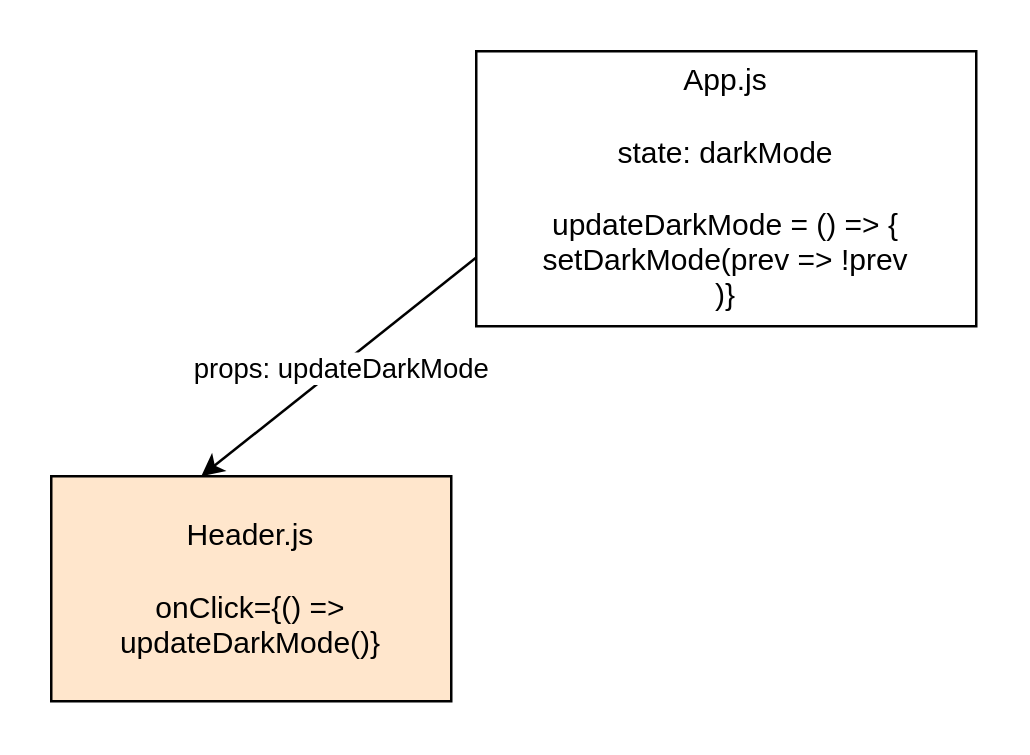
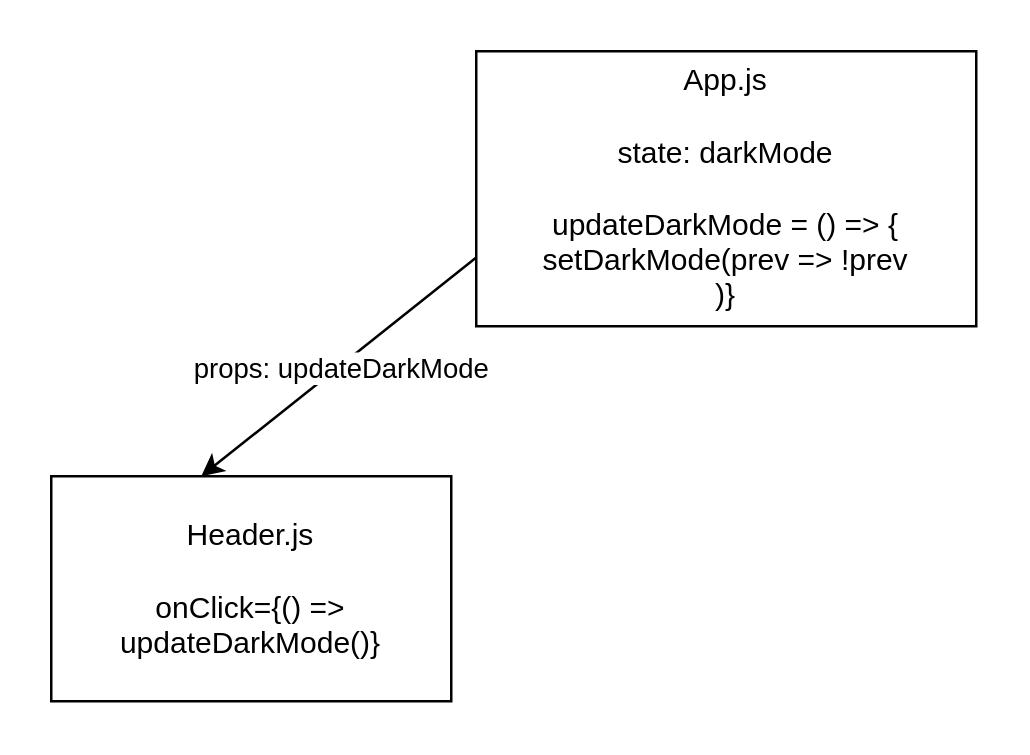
(251, 589) -> (251, 589)
